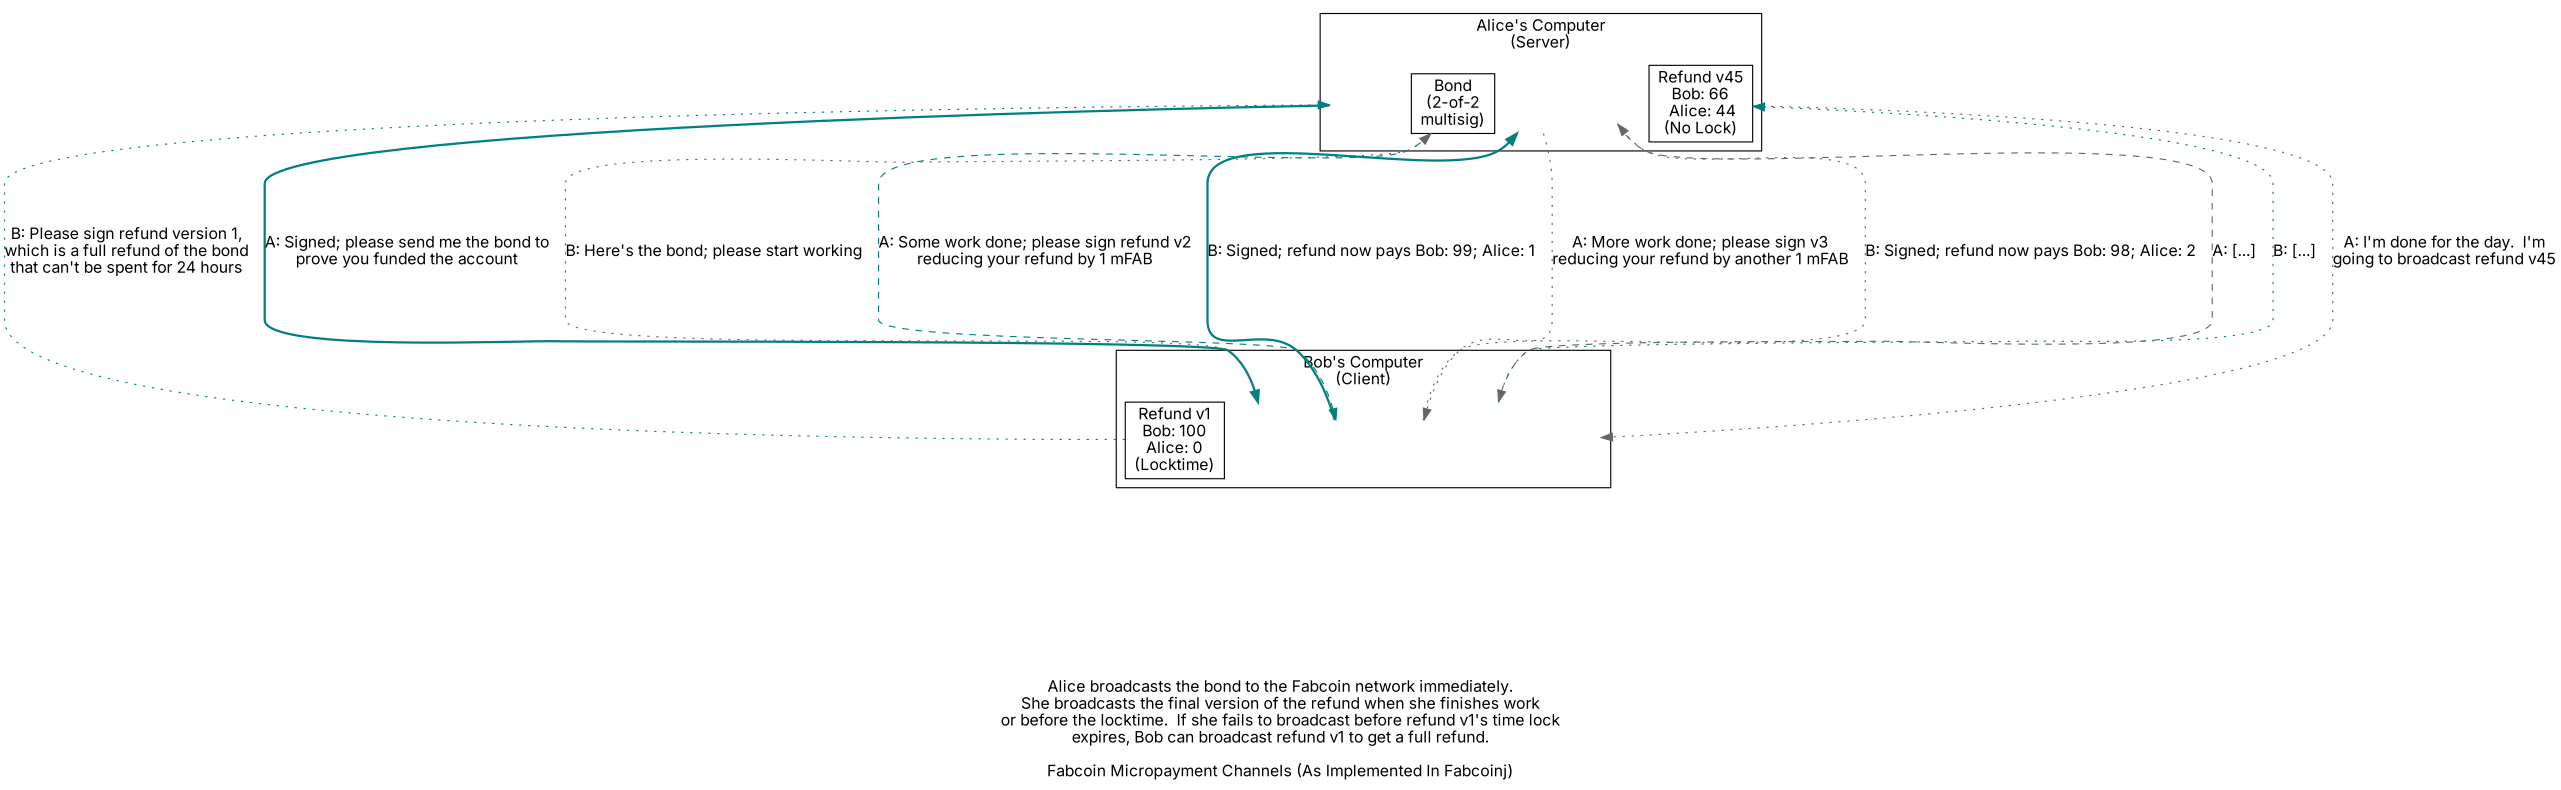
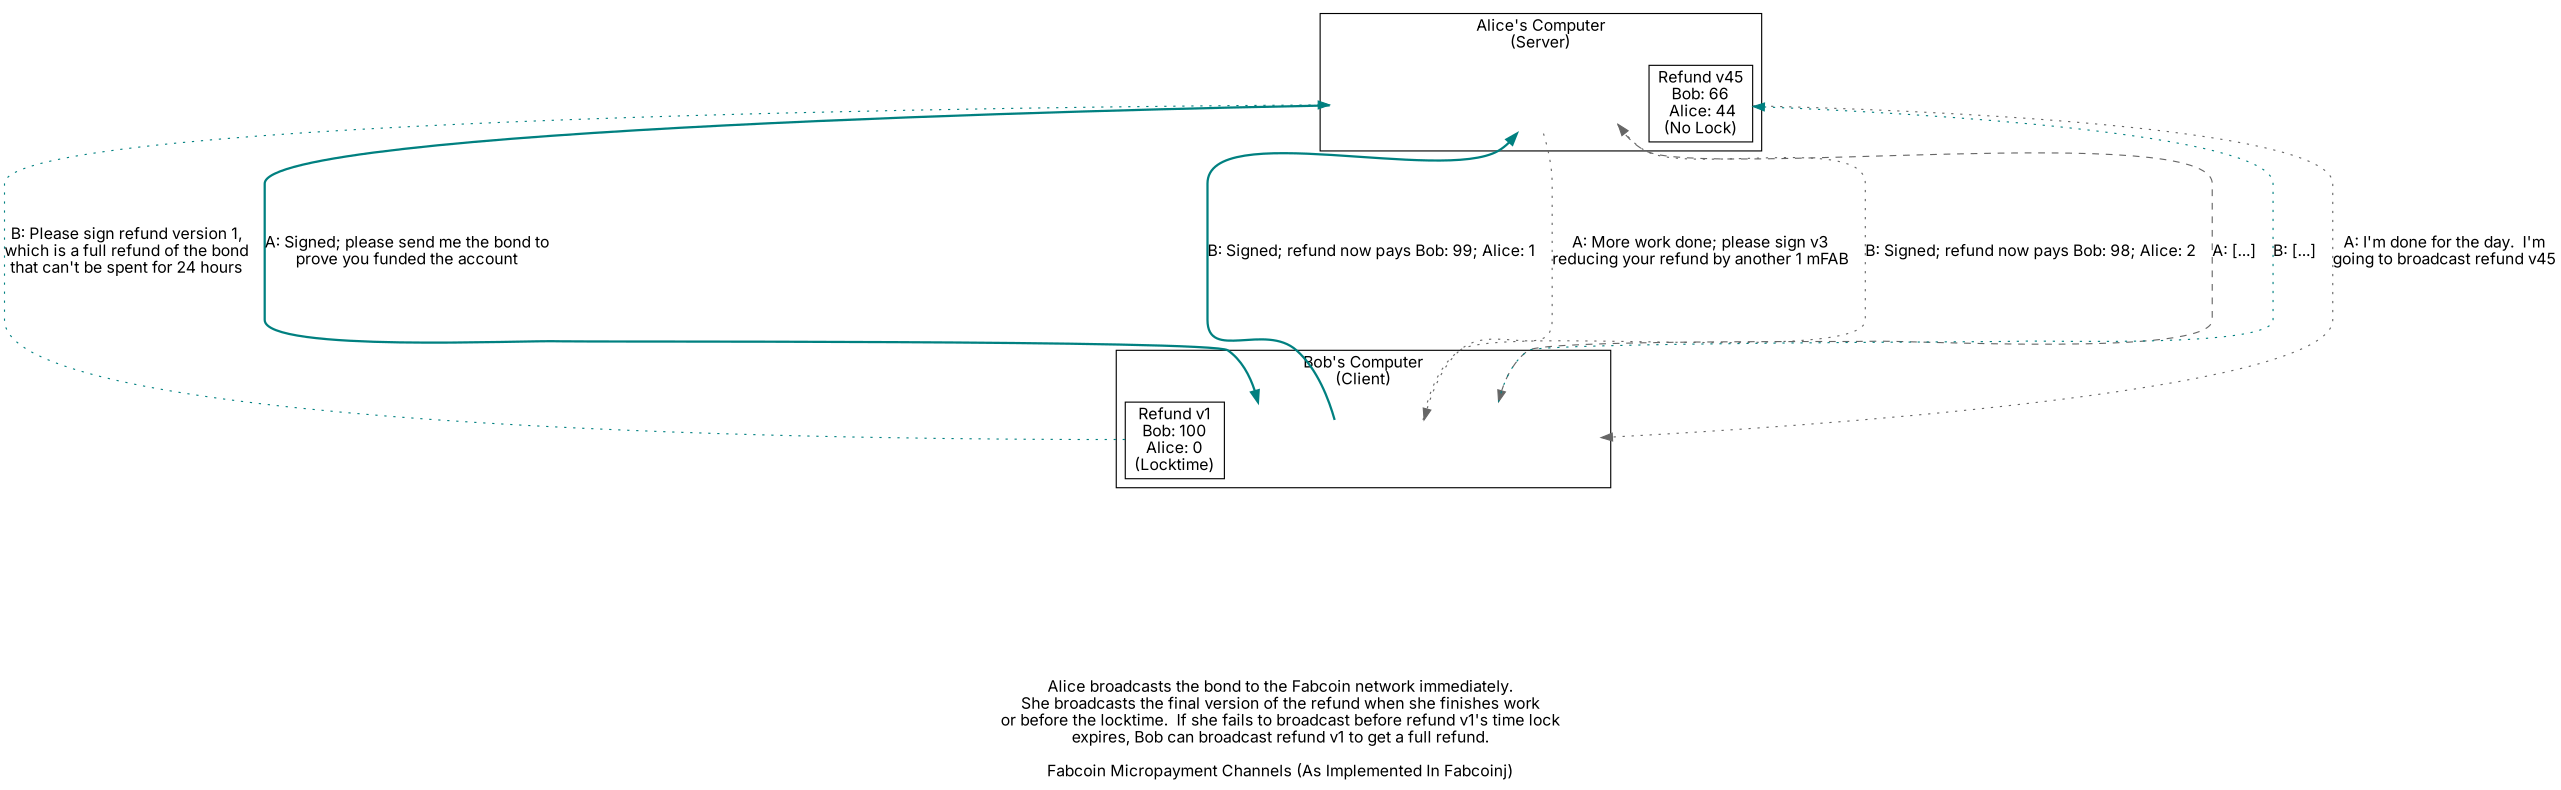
(1453, 104) -> none
